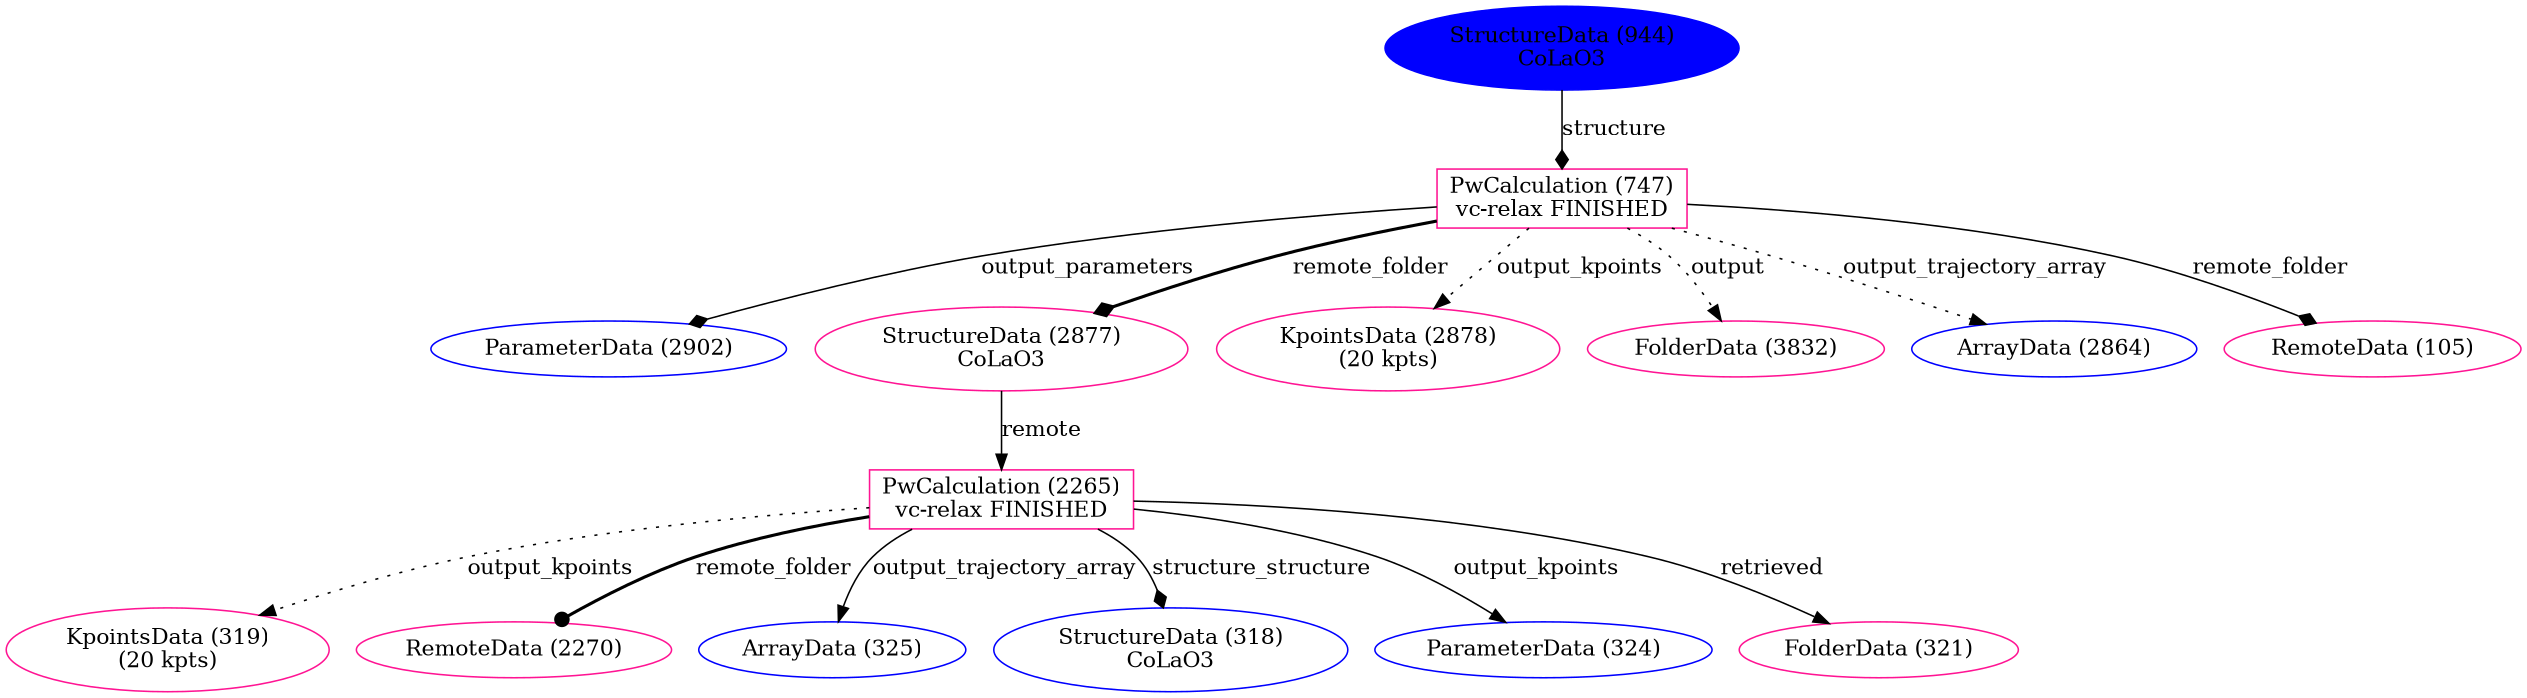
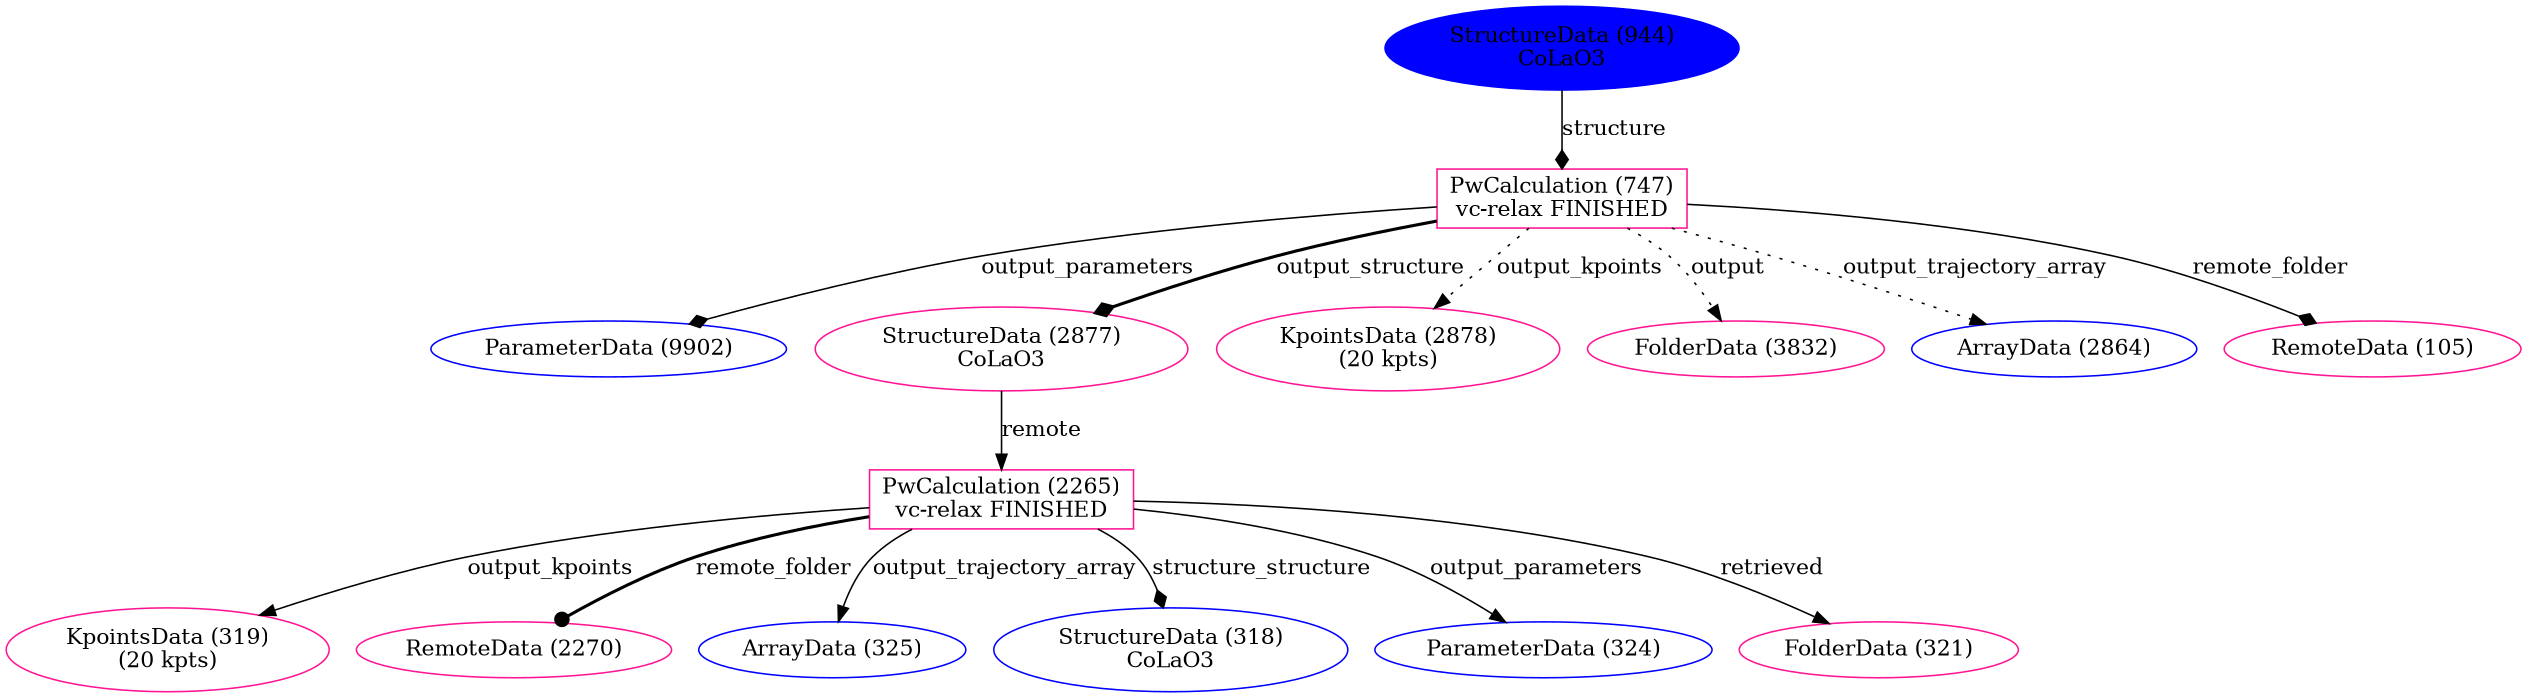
(1370, 268) -> (1370, 268)
(609, 349) -> (609, 349)
(568, 539) -> (568, 539)
(1536, 568) -> (1536, 568)
